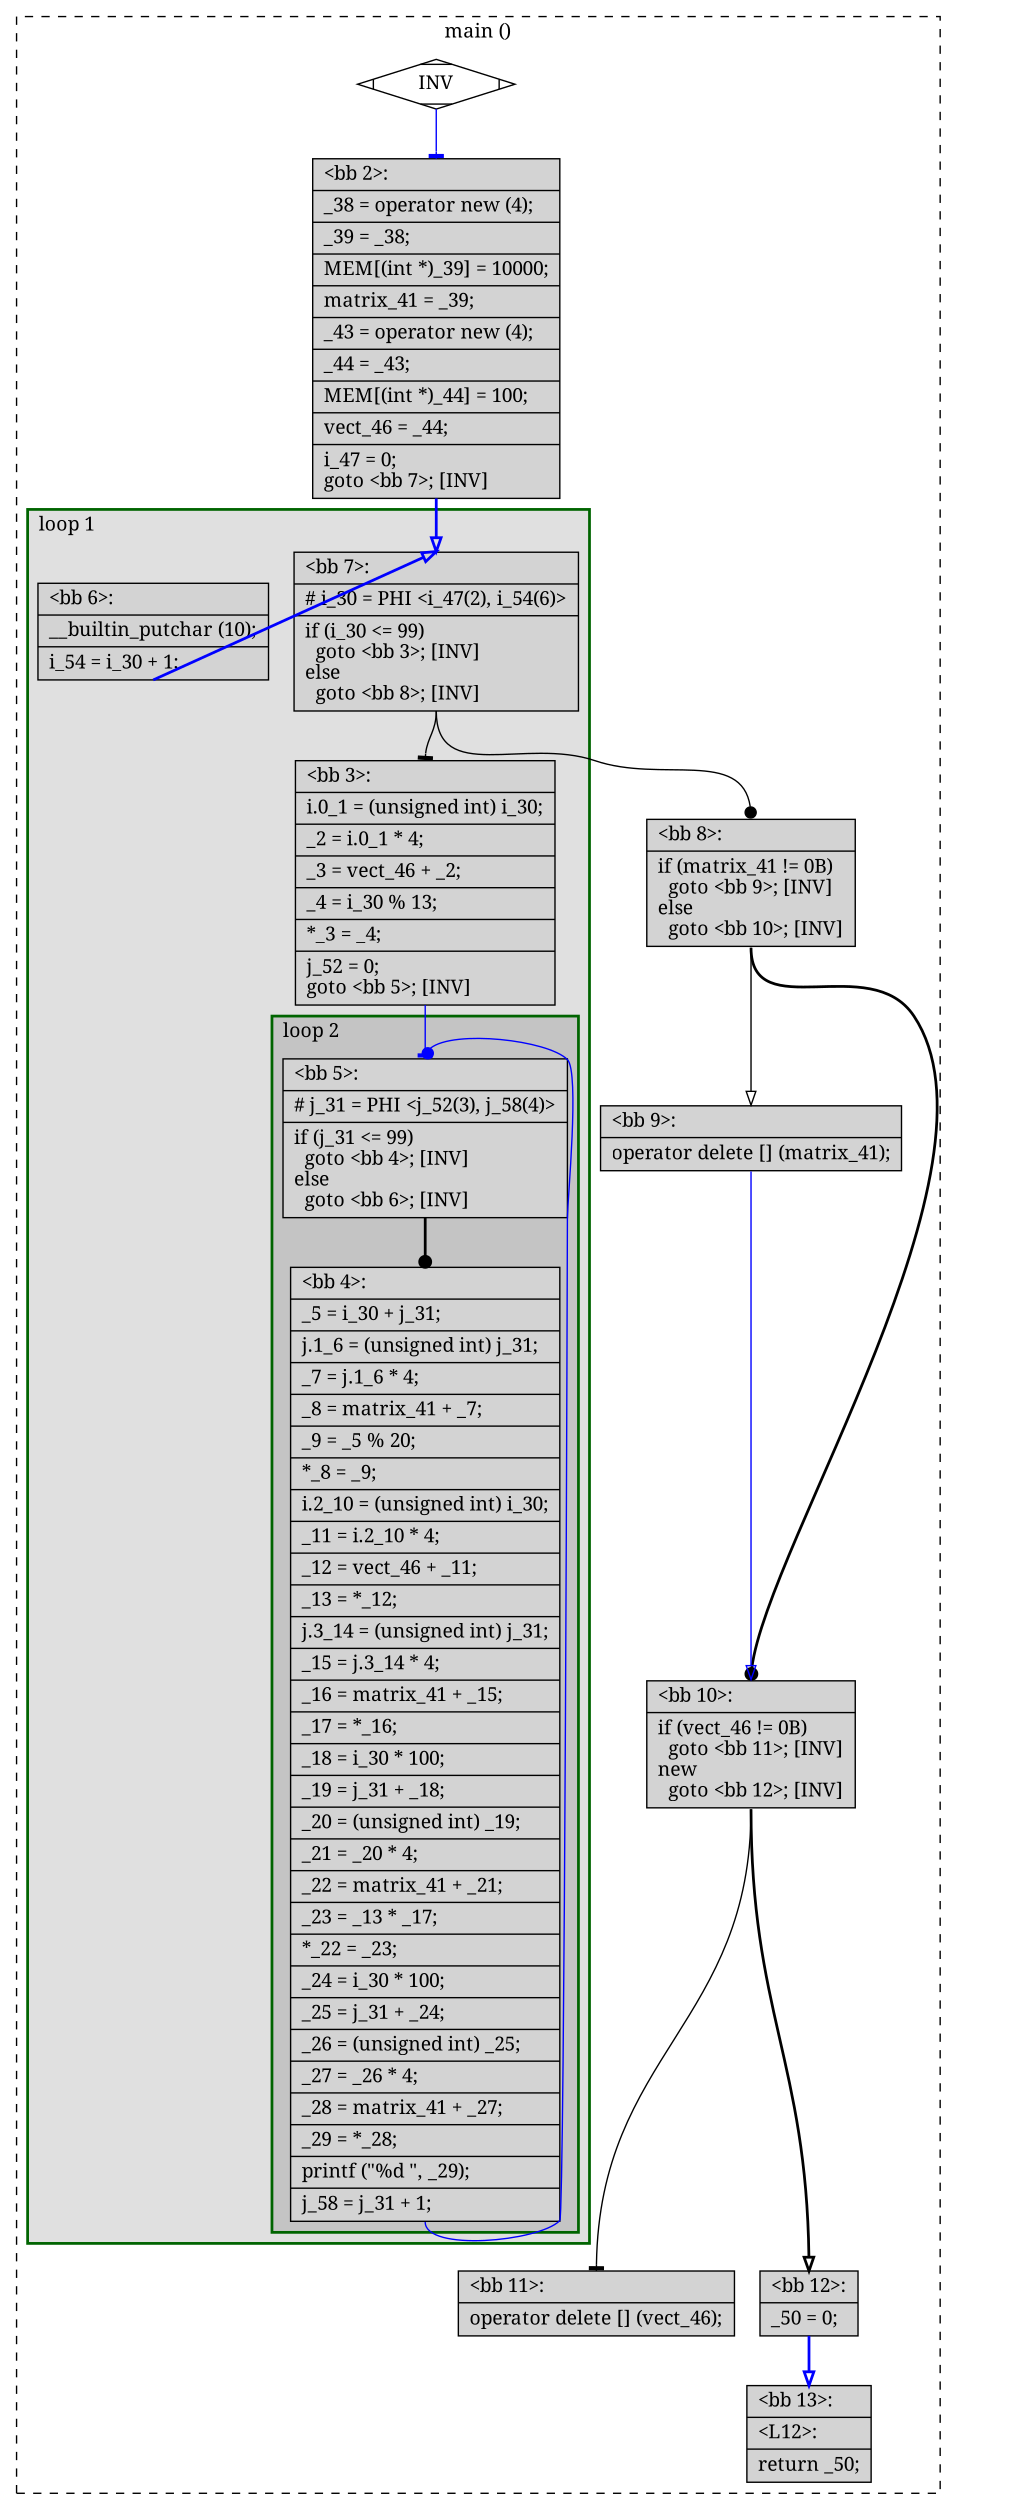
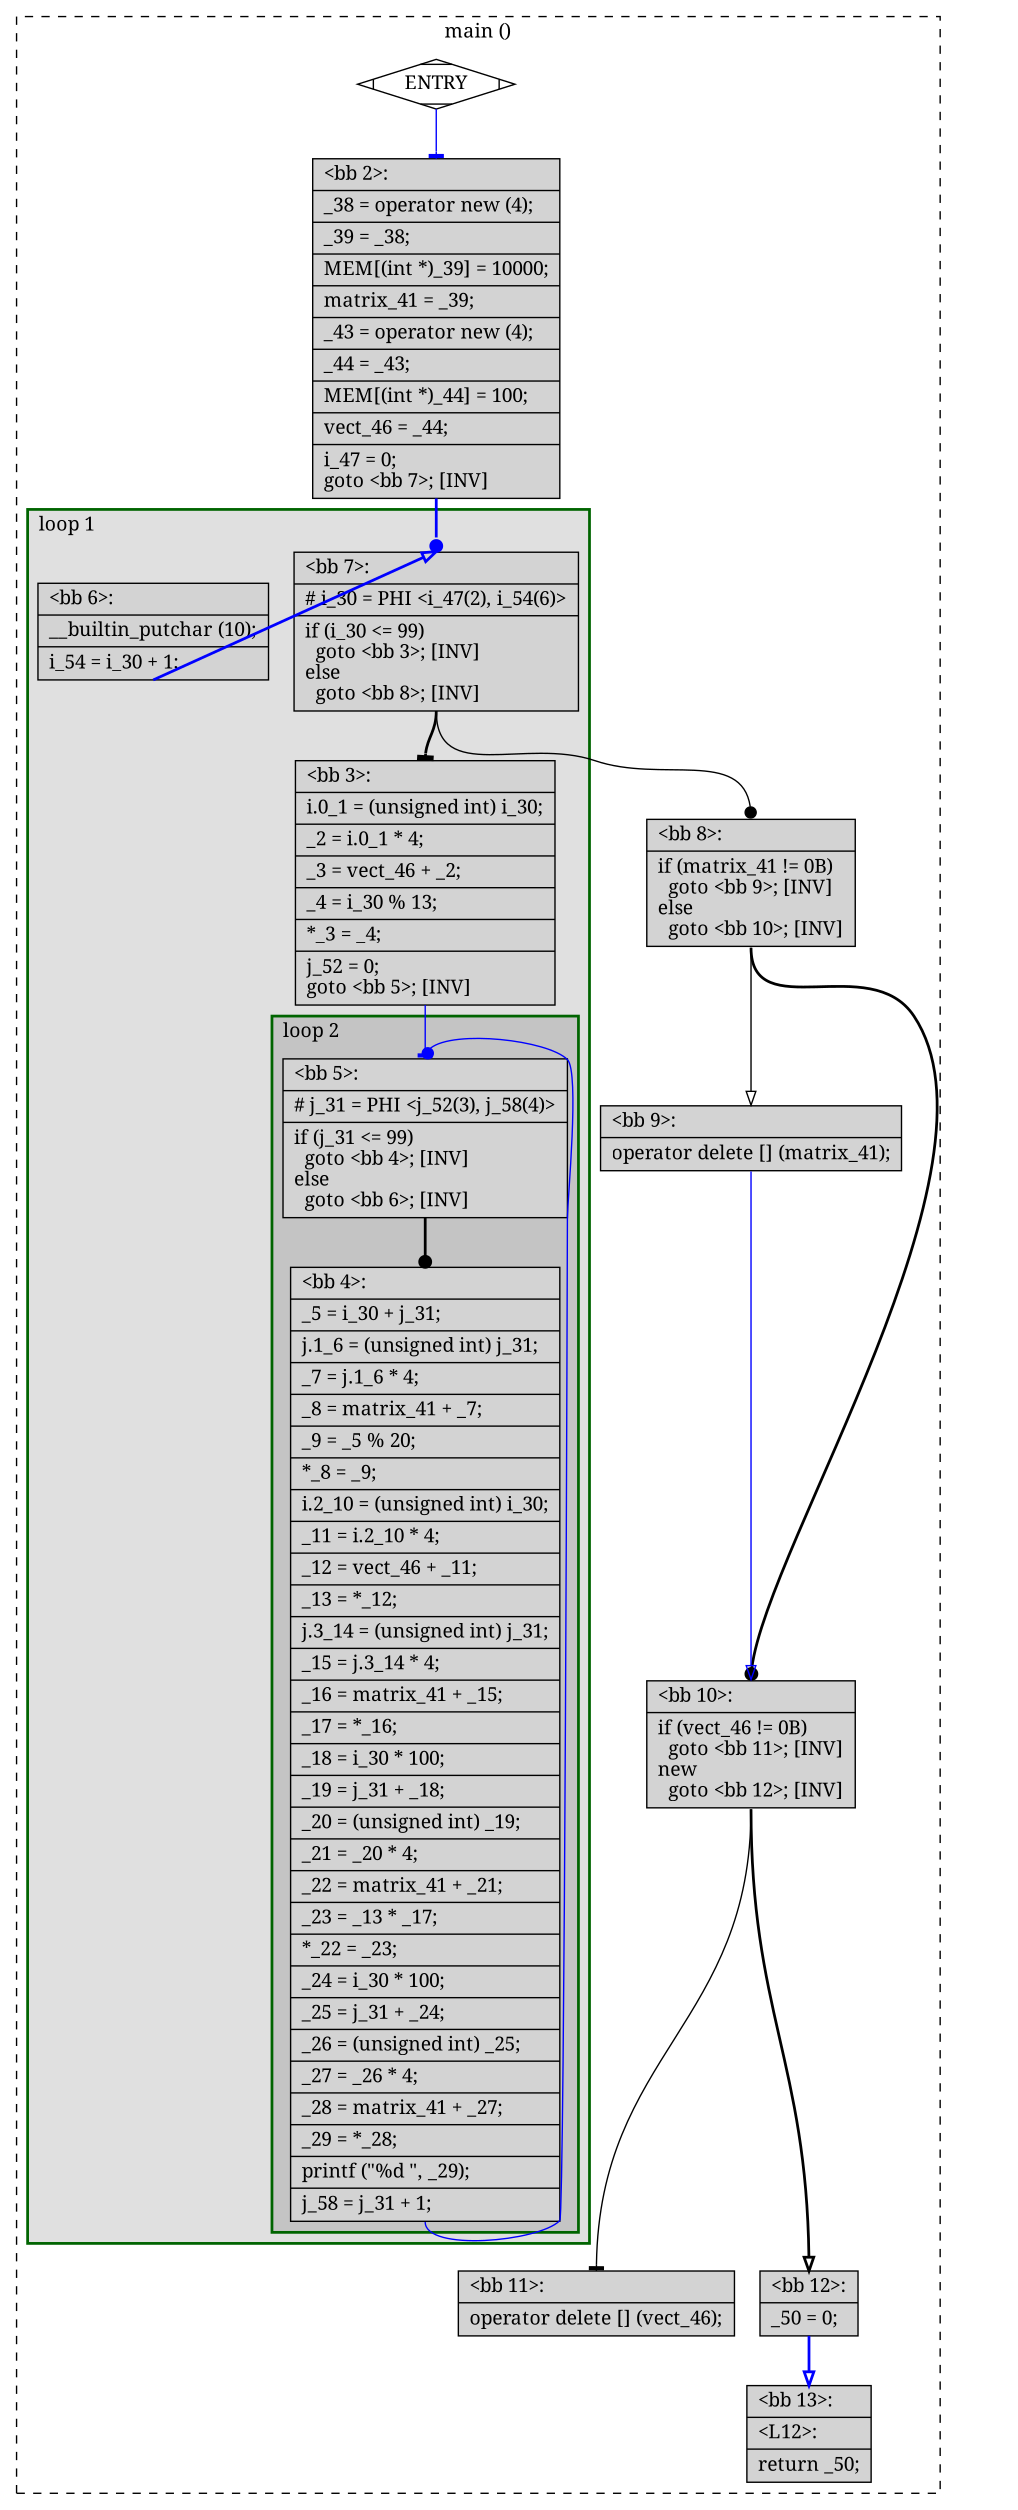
(436, 84) -> (436, 84)
(436, 518) -> (436, 518)
(432, 733) -> (432, 733)
